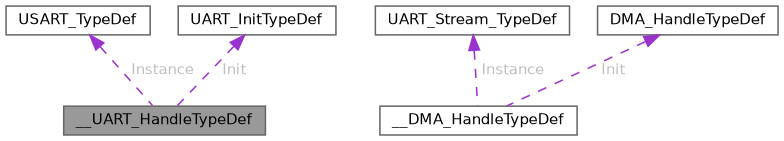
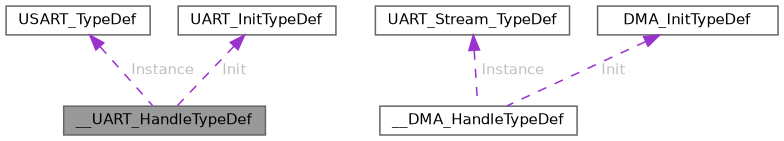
(688, 20) -> (688, 20)
